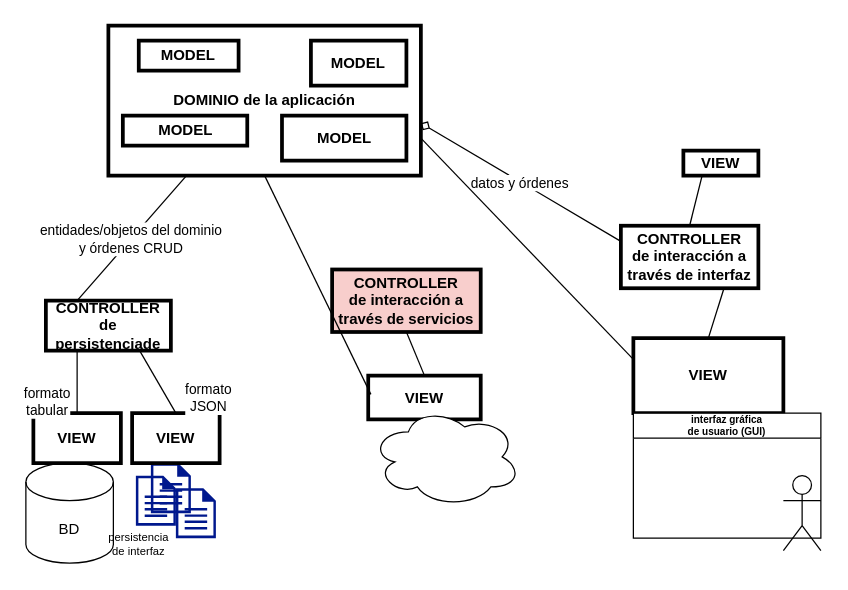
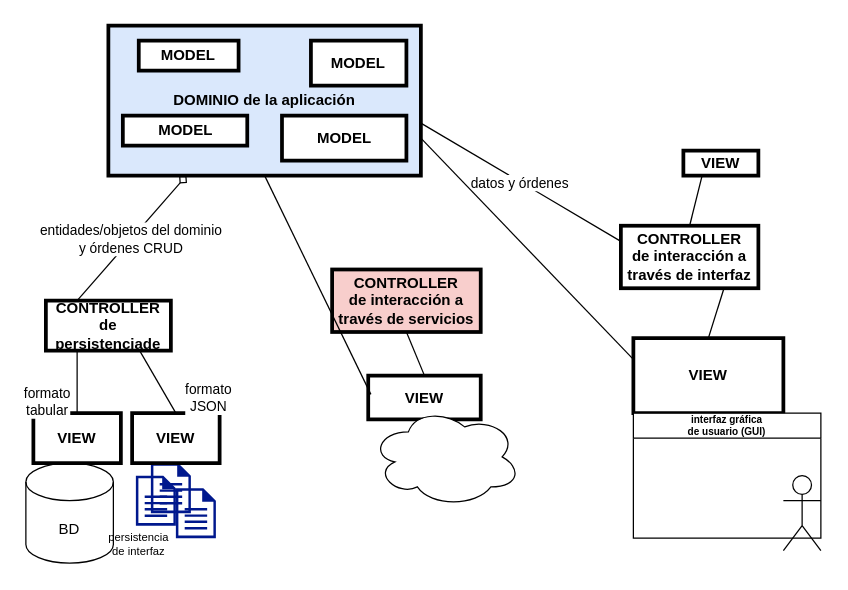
(264, 101) -> (264, 101)
(429, 128) -> (425, 126)
(182, 180) -> (179, 184)
